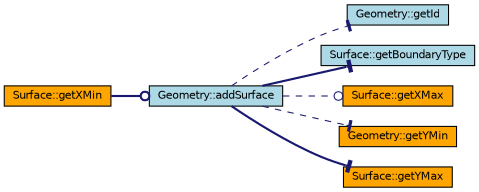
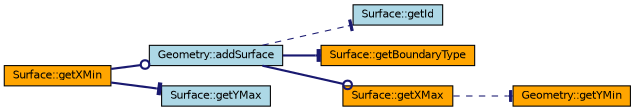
(398, 15) -> (398, 15)
(398, 55) -> (398, 55)
(308, 96) -> (303, 75)
(304, 116) -> (480, 96)
(287, 140) -> (134, 85)
(398, 177) -> (216, 96)
